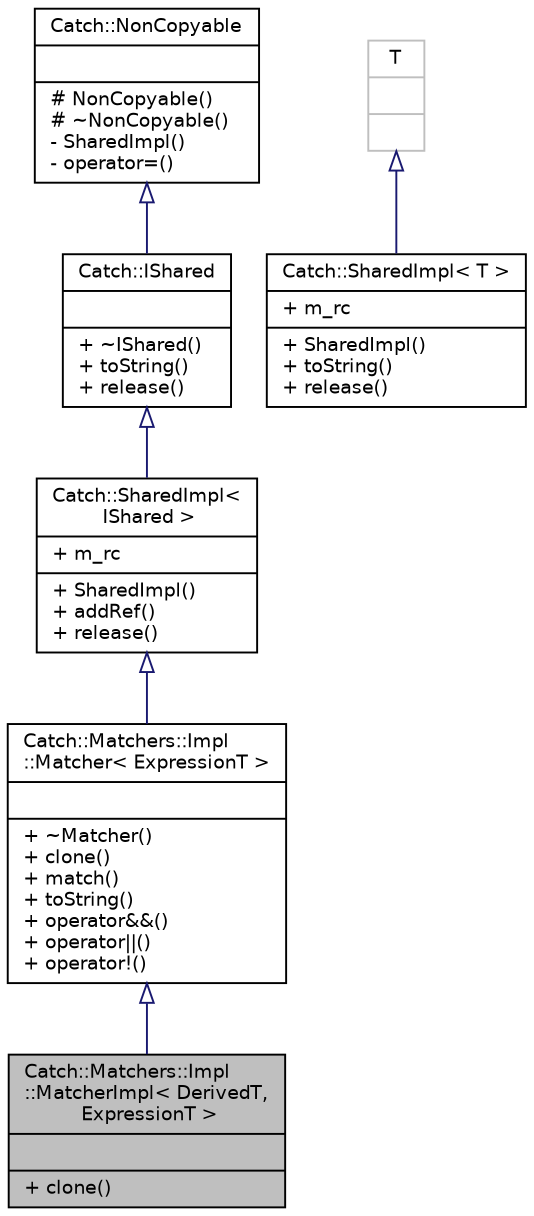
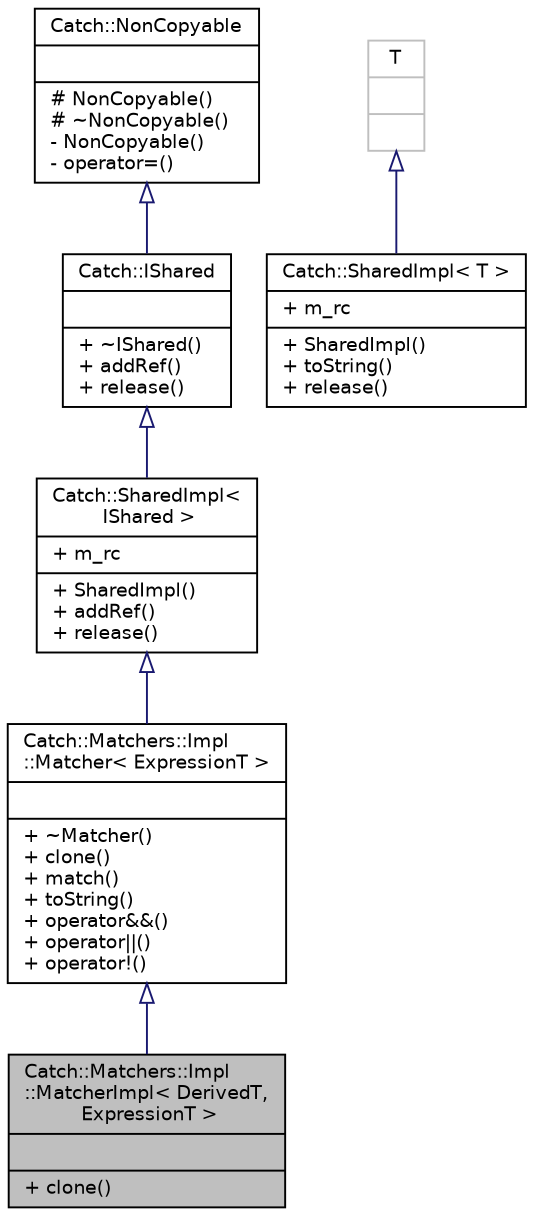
(118, 142) -> (128, 142)
(134, 366) -> (130, 366)
